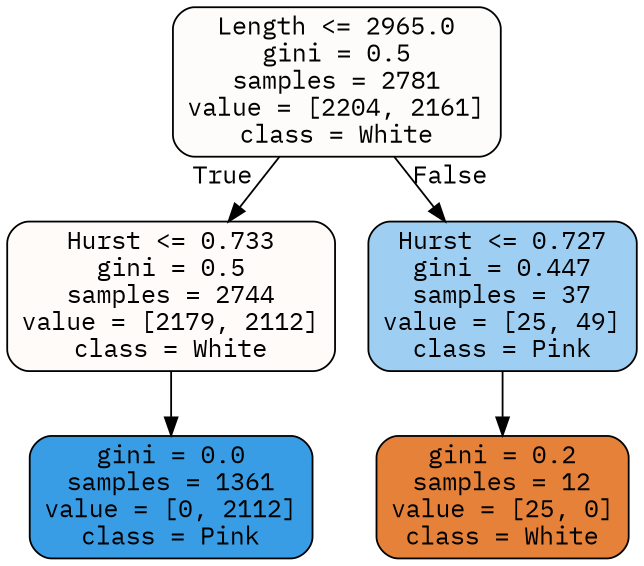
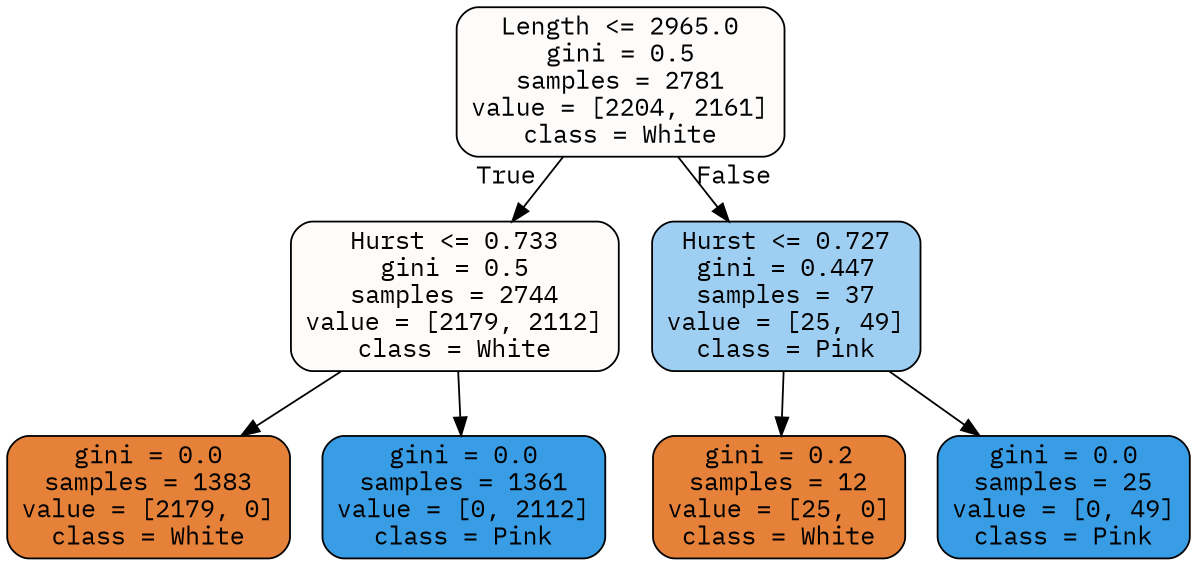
none -> (149, 497)
none -> (1064, 497)
